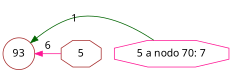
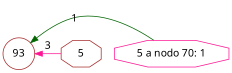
(48, 46) -> (48, 46)
(172, 54) -> (172, 54)
